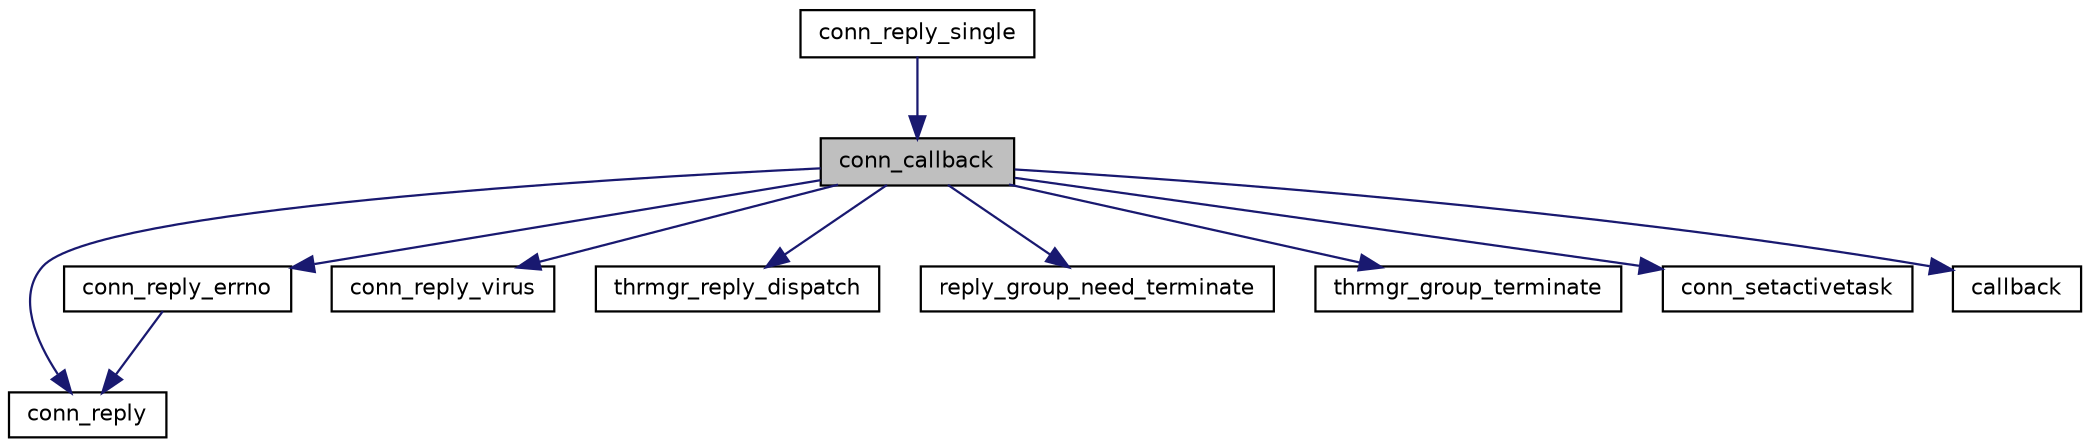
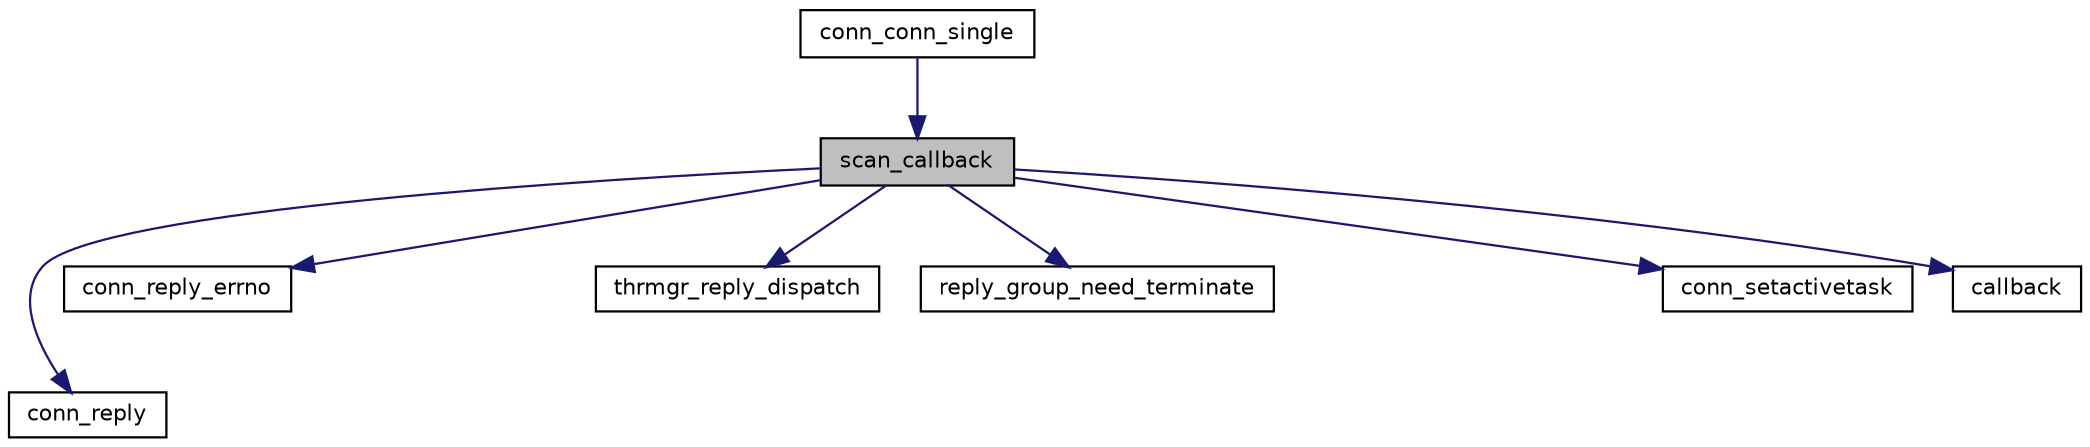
(917, 34) -> (917, 34)
(917, 162) -> (917, 162)
(443, 289) -> none
(1468, 289) -> none
(139, 343) -> none
